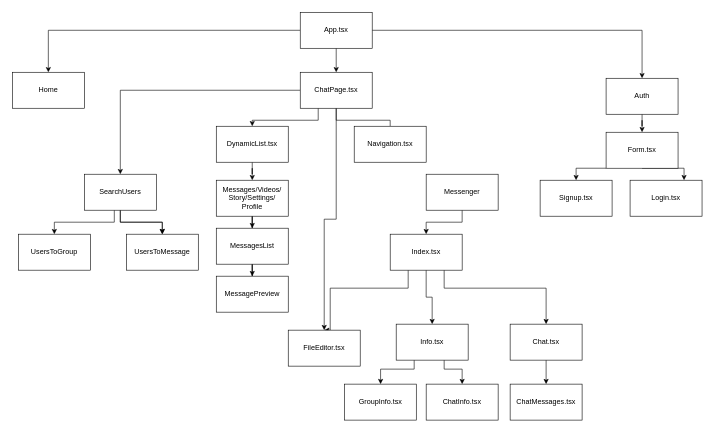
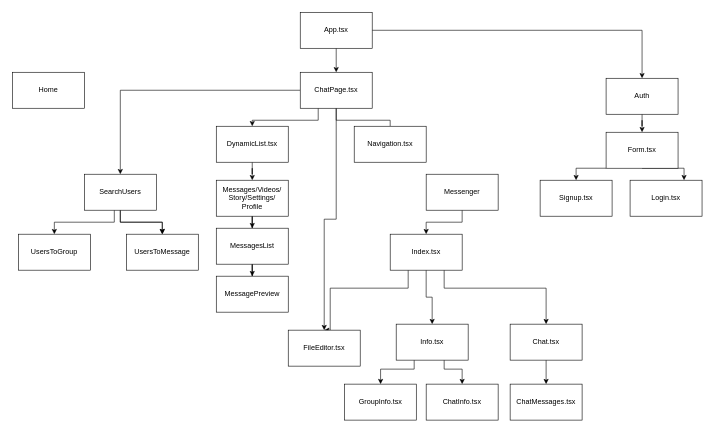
(48, 30) -> none
